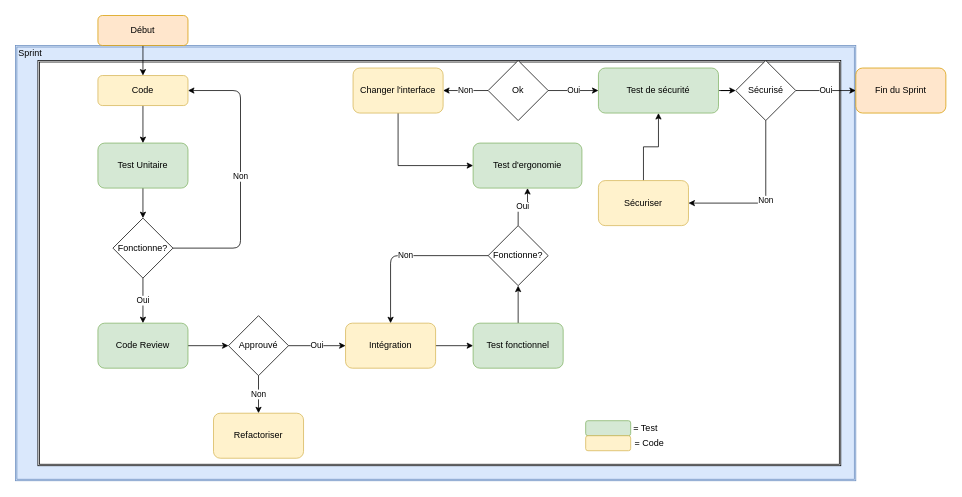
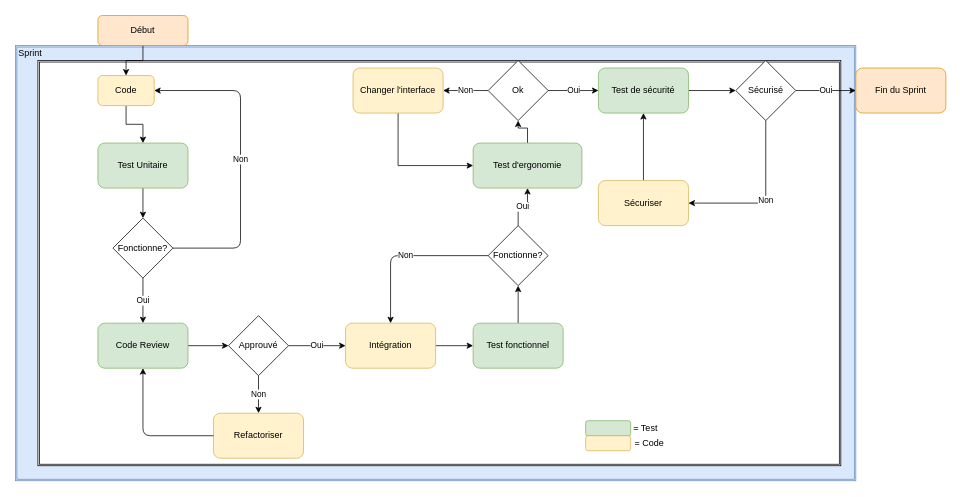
(143, 90) -> (126, 90)
(658, 90) -> (643, 90)
none -> (527, 130)
none -> (177, 435)
